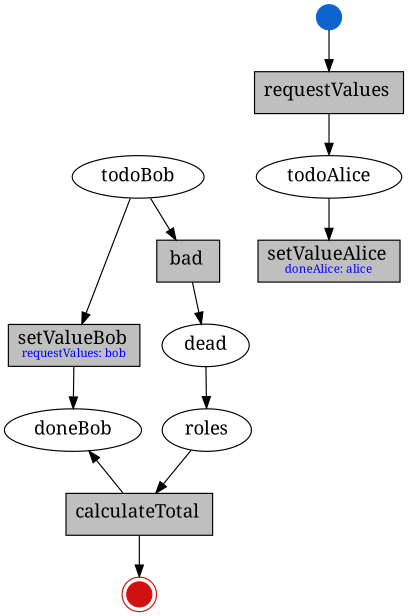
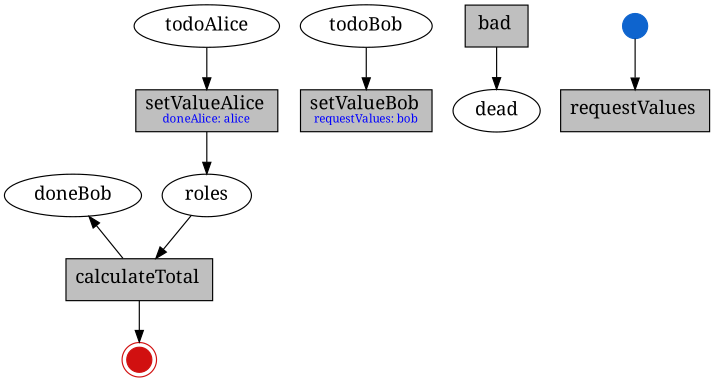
(329, 128) -> none
(160, 214) -> none
(74, 382) -> none
(206, 382) -> (207, 147)
